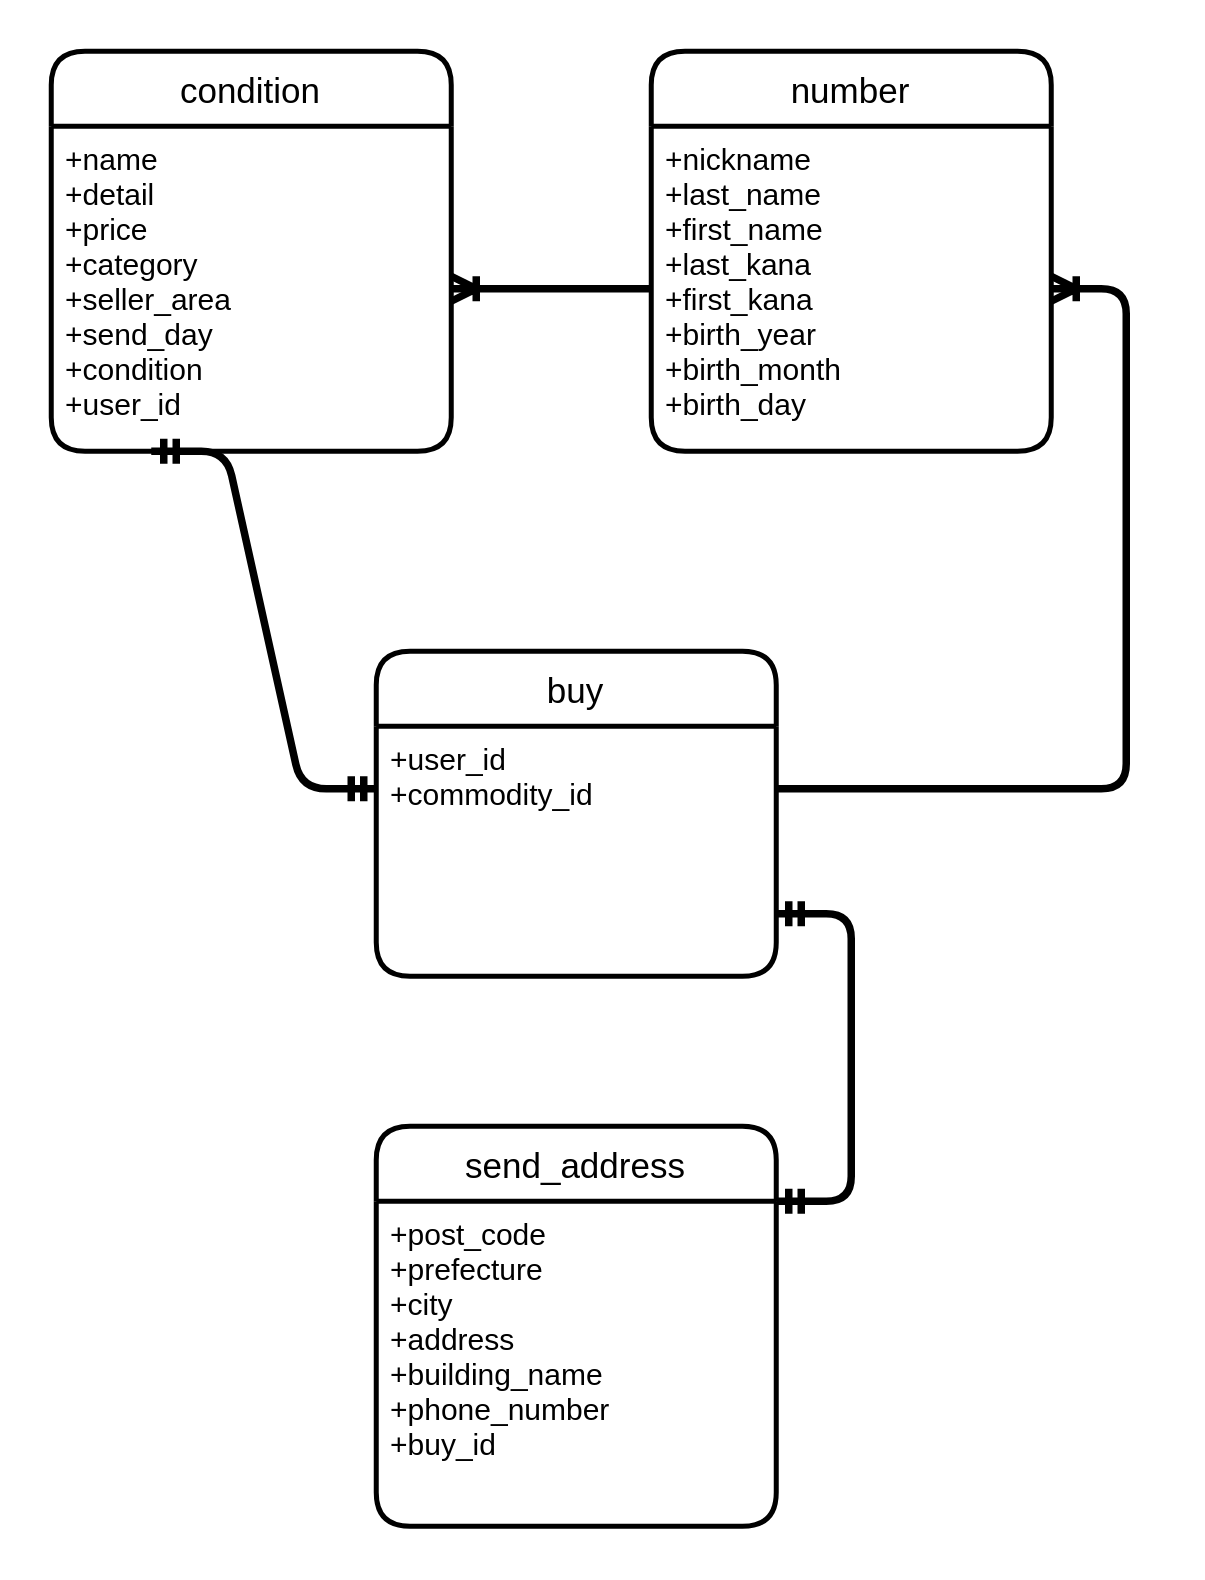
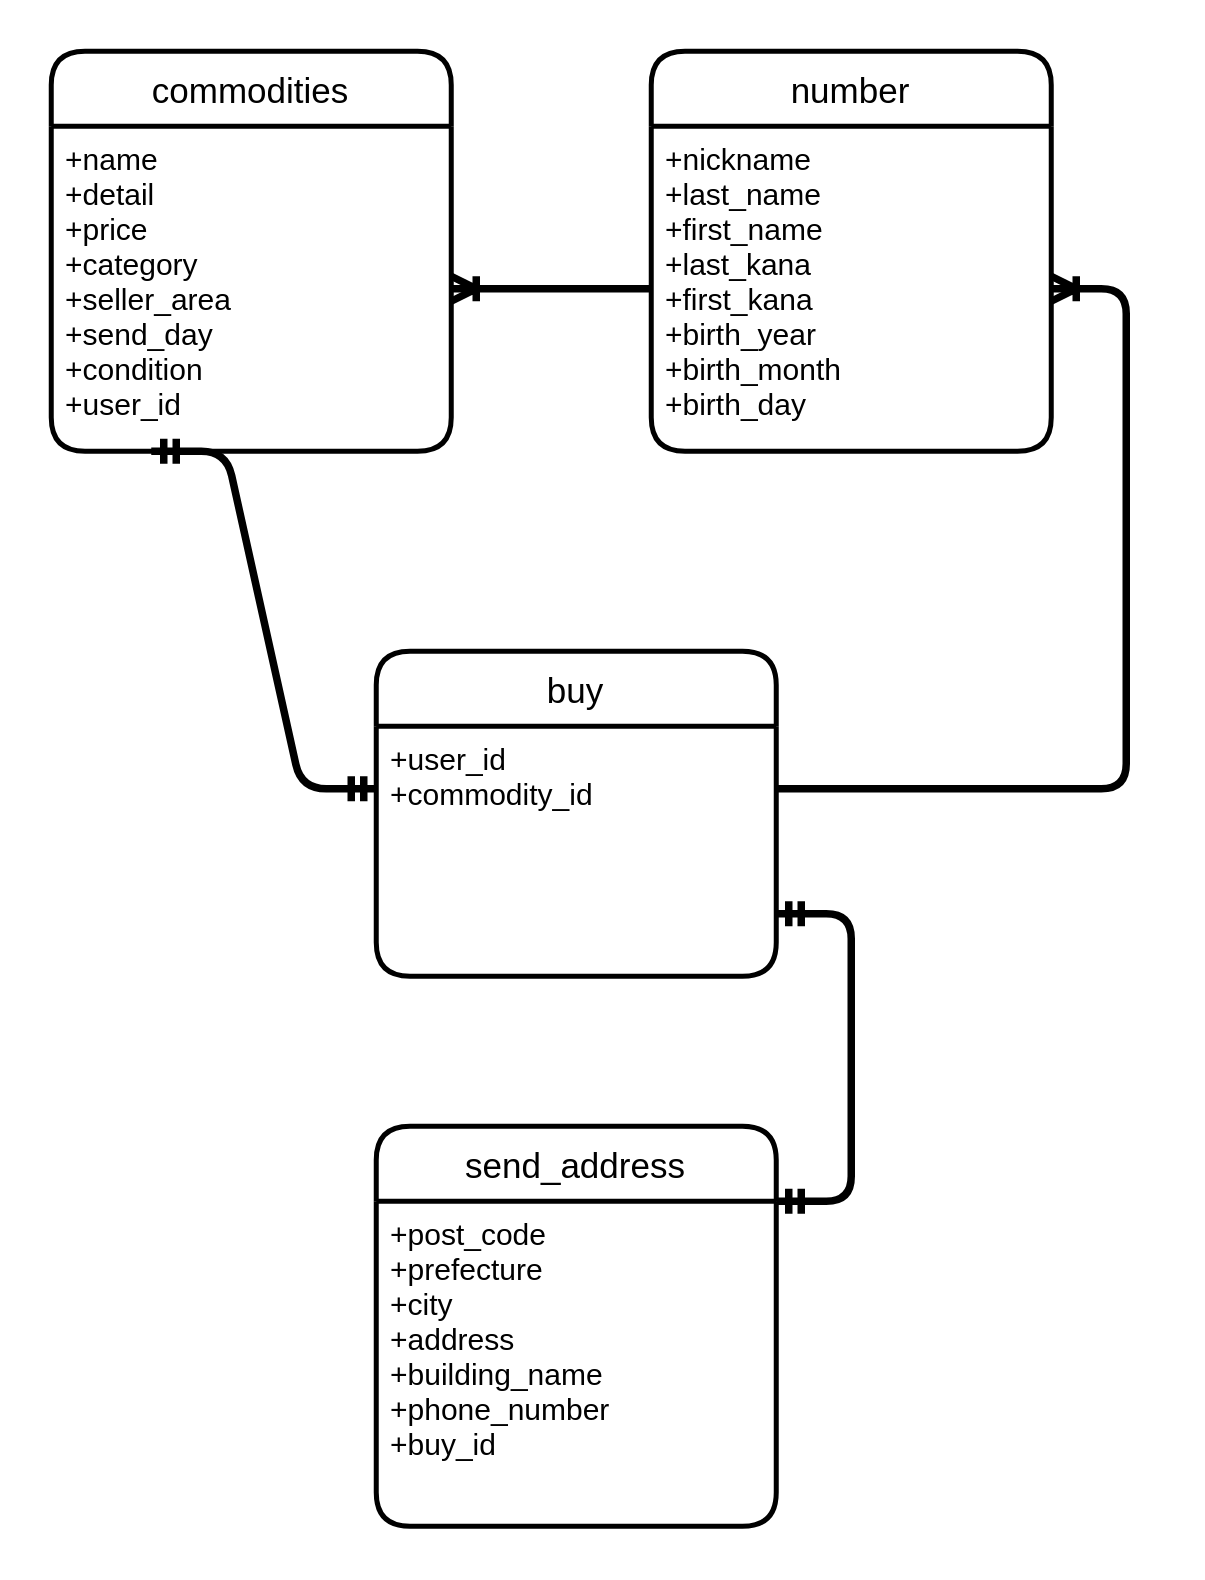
(250, 91) -> (250, 91)
